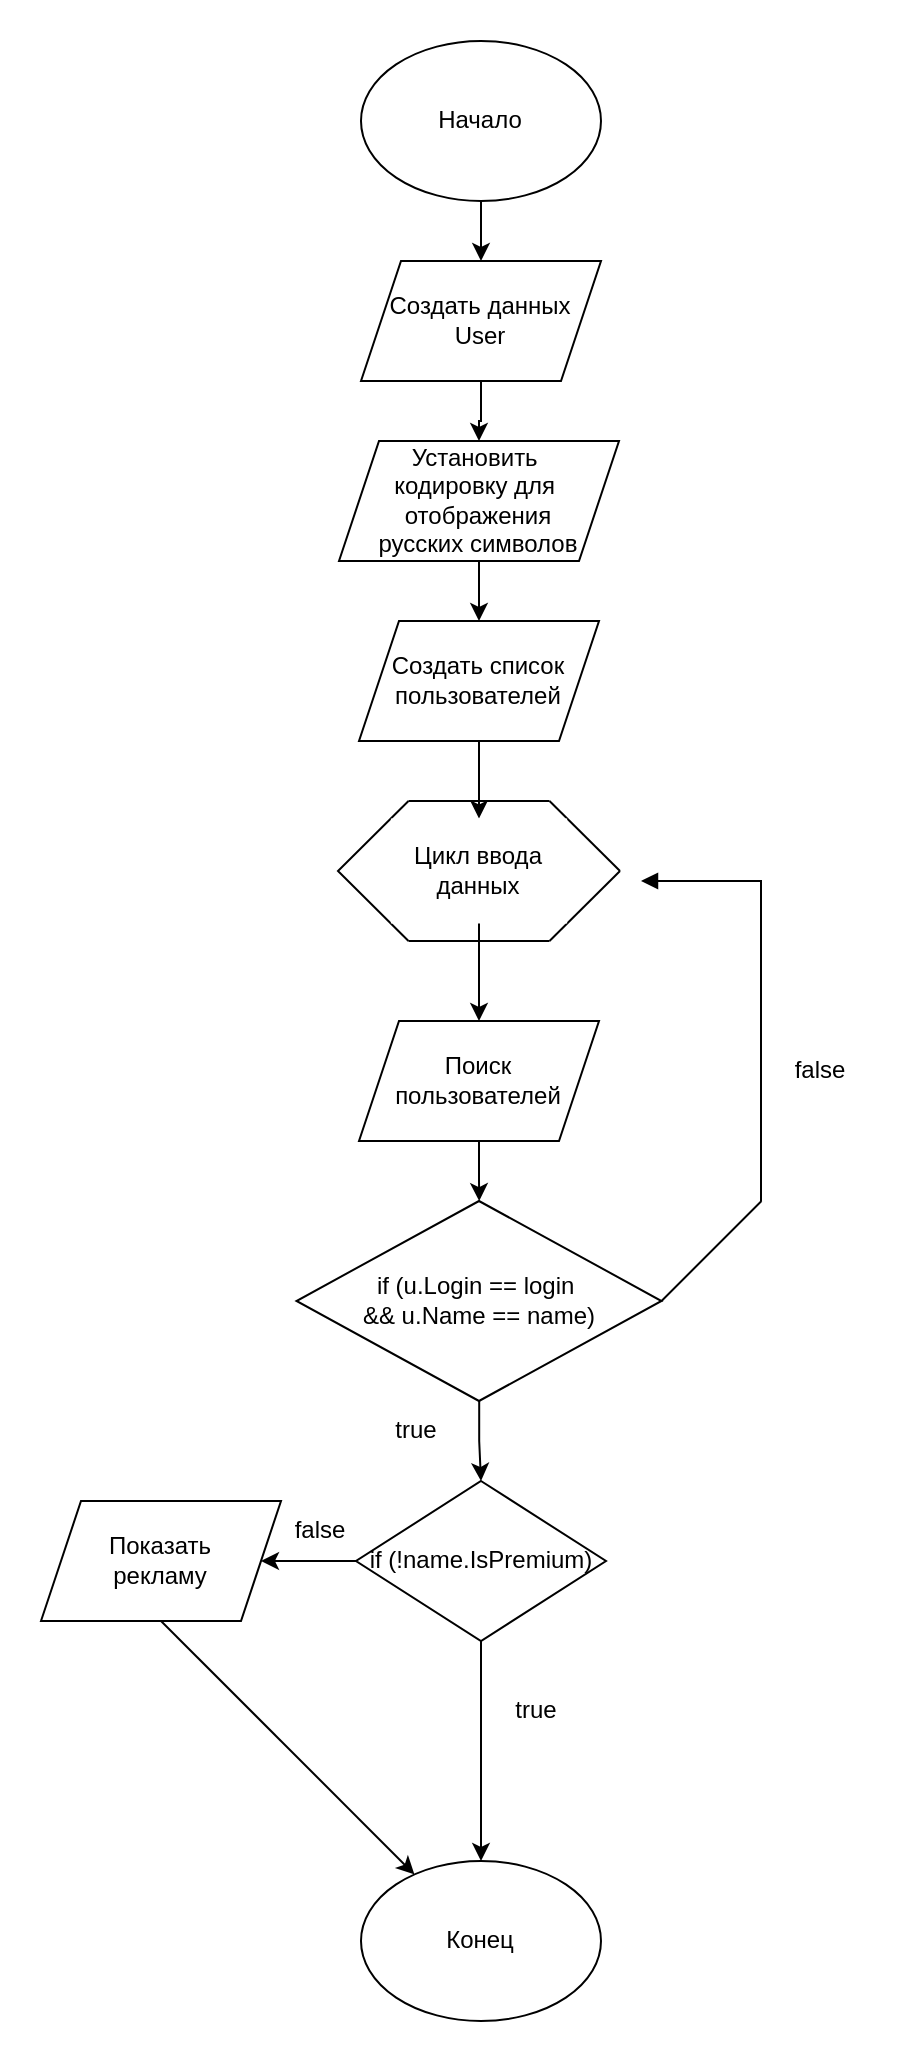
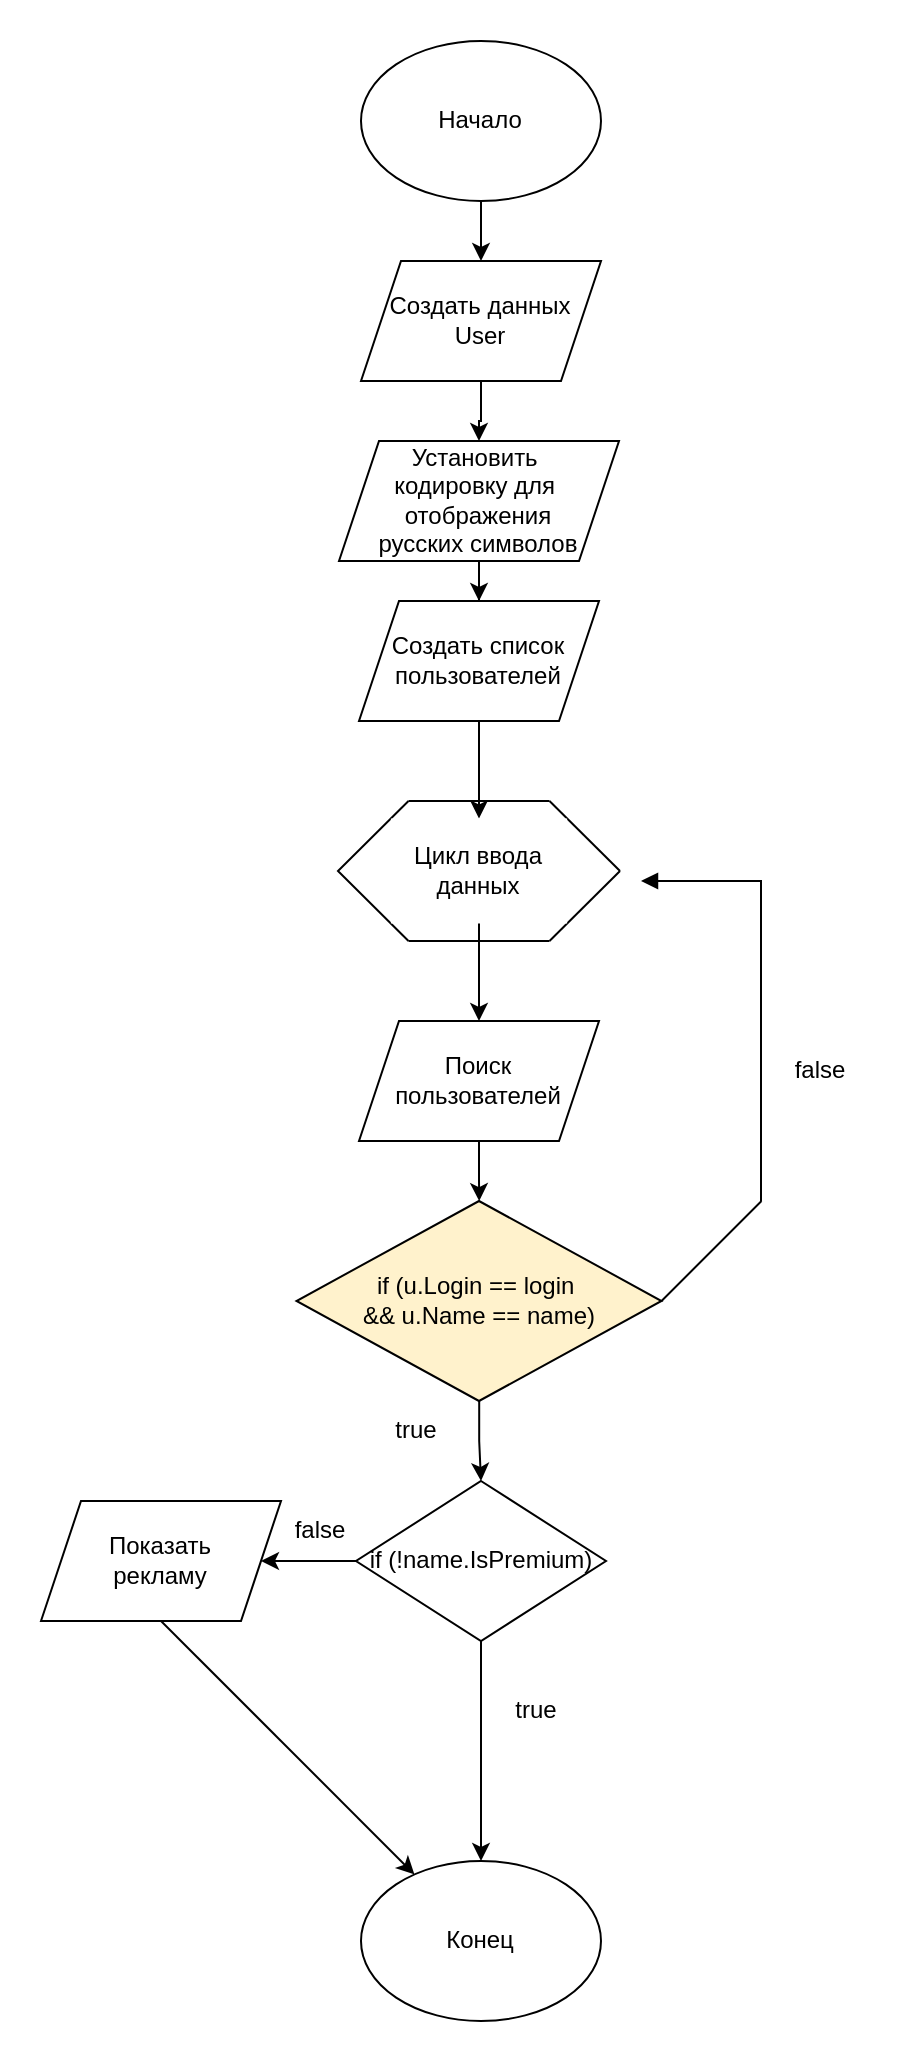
(479, 681) -> (479, 661)
(479, 1301) -> (479, 1301)
